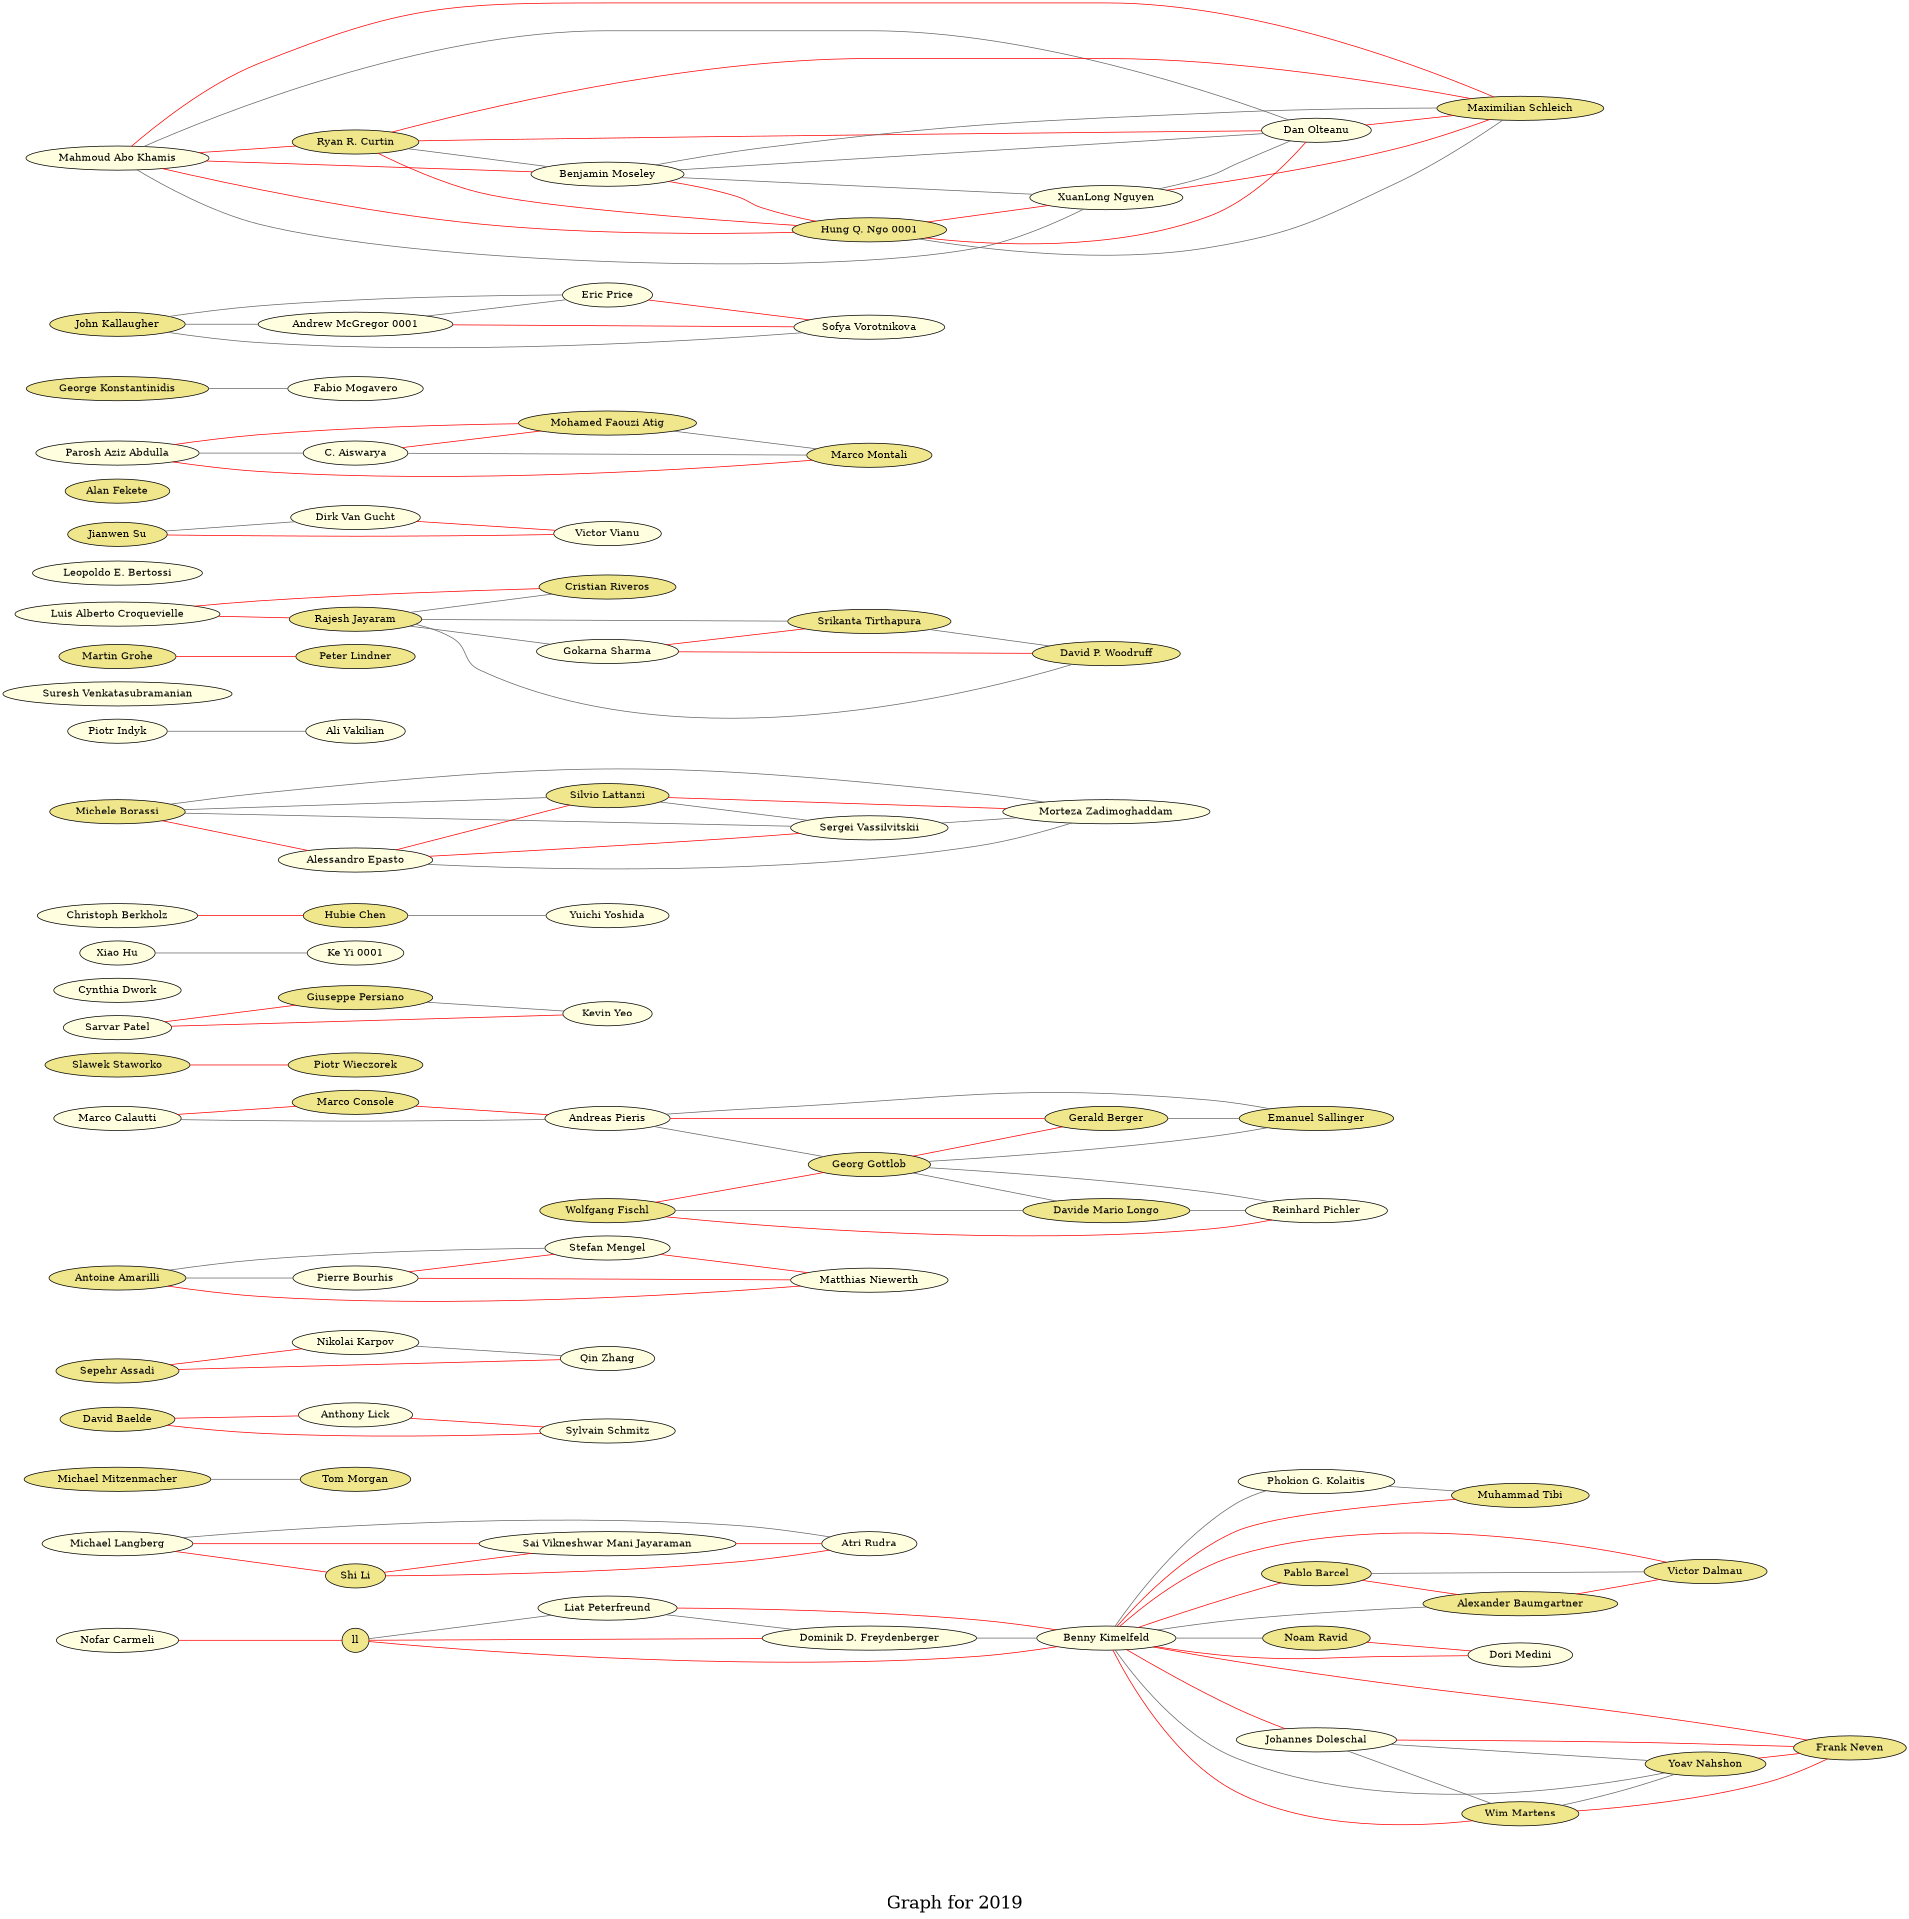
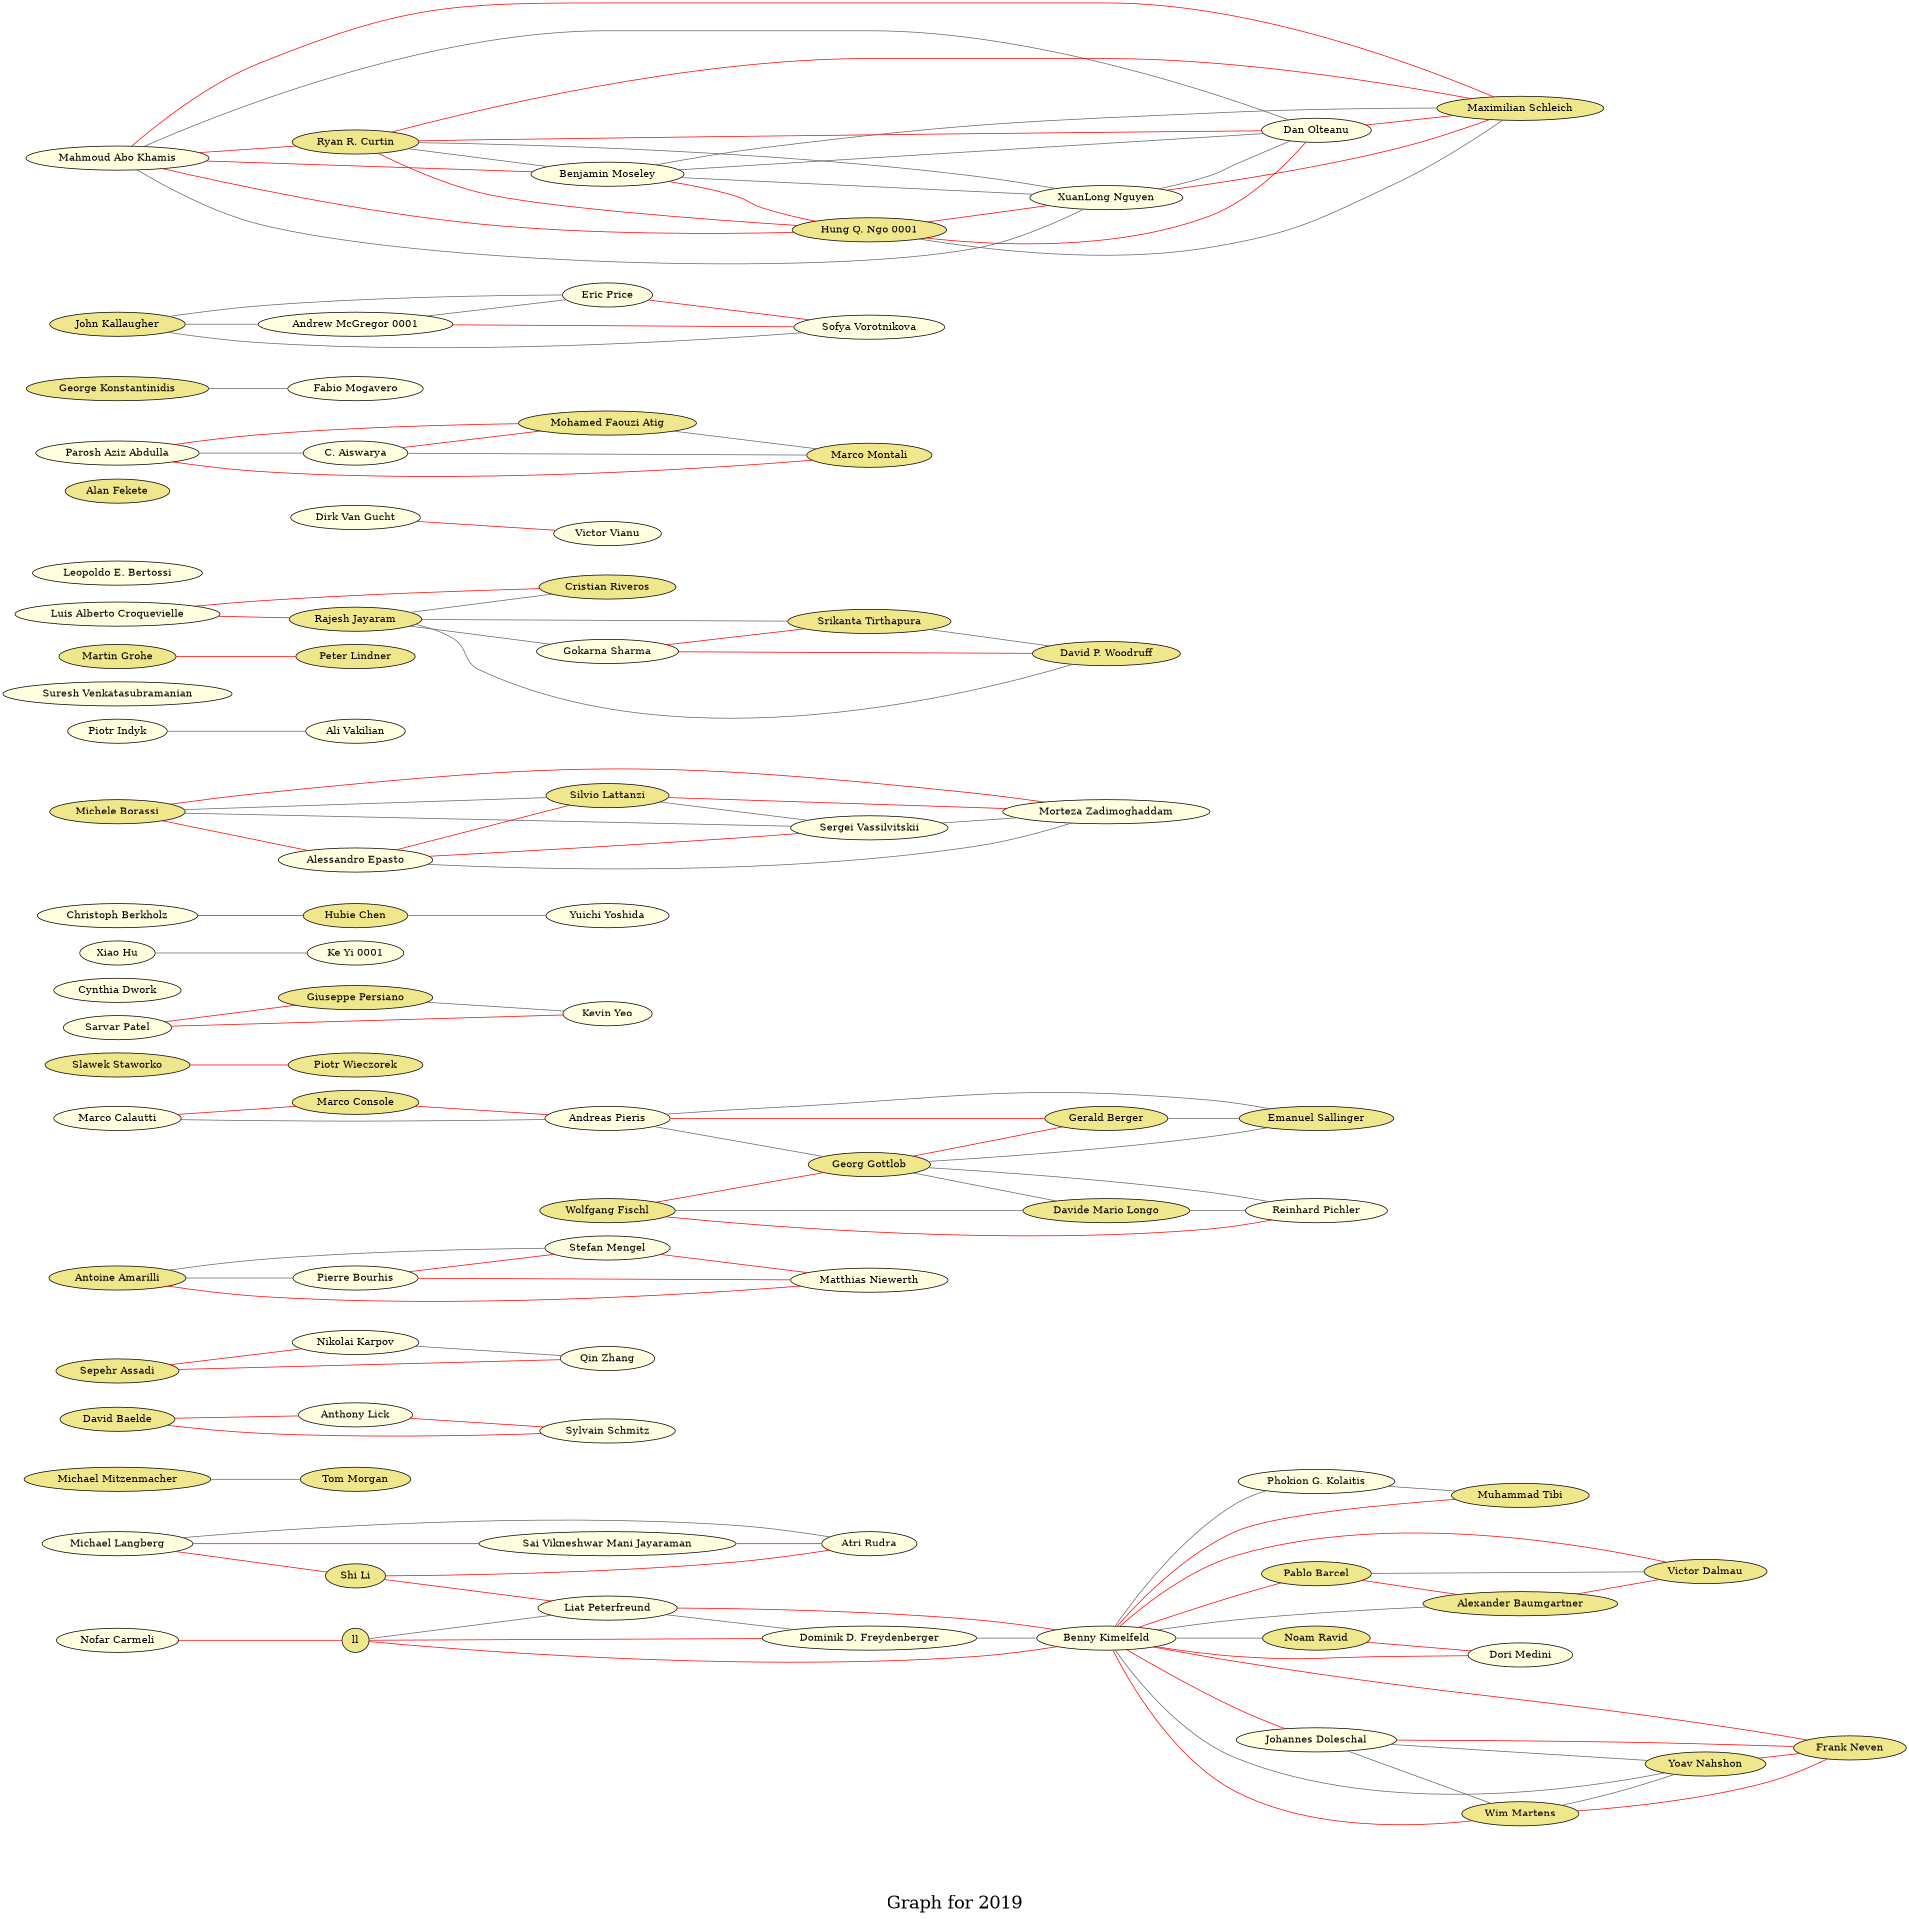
none -> (754, 156)
(117, 534) -> none
(607, 769) -> (607, 769)
(458, 1563) -> (468, 1590)
